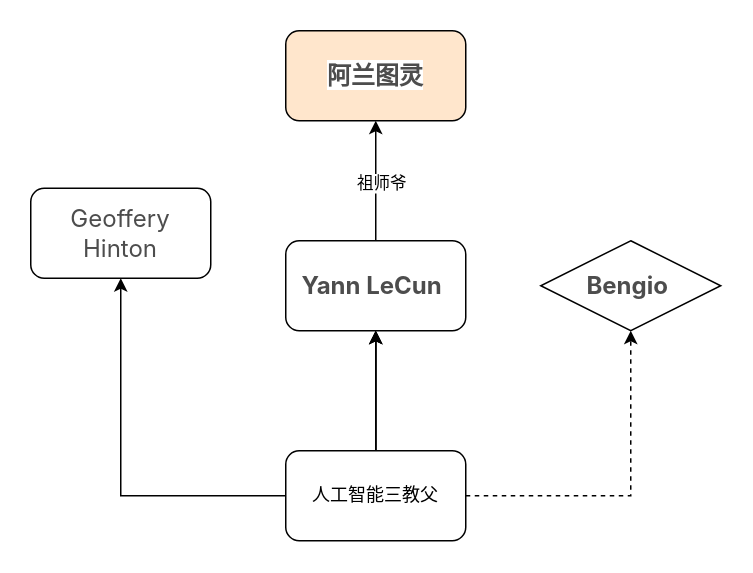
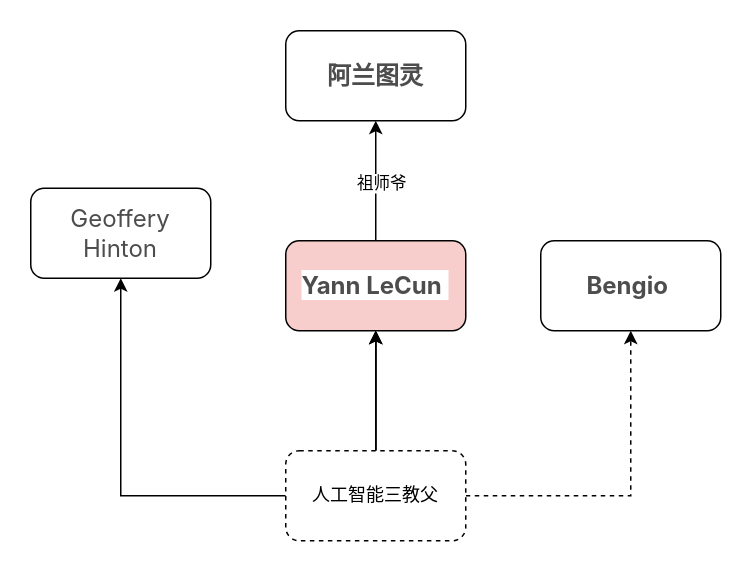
(376, 76) -> (376, 76)
(376, 286) -> (376, 286)
(631, 286) -> (631, 286)
(376, 496) -> (376, 496)
